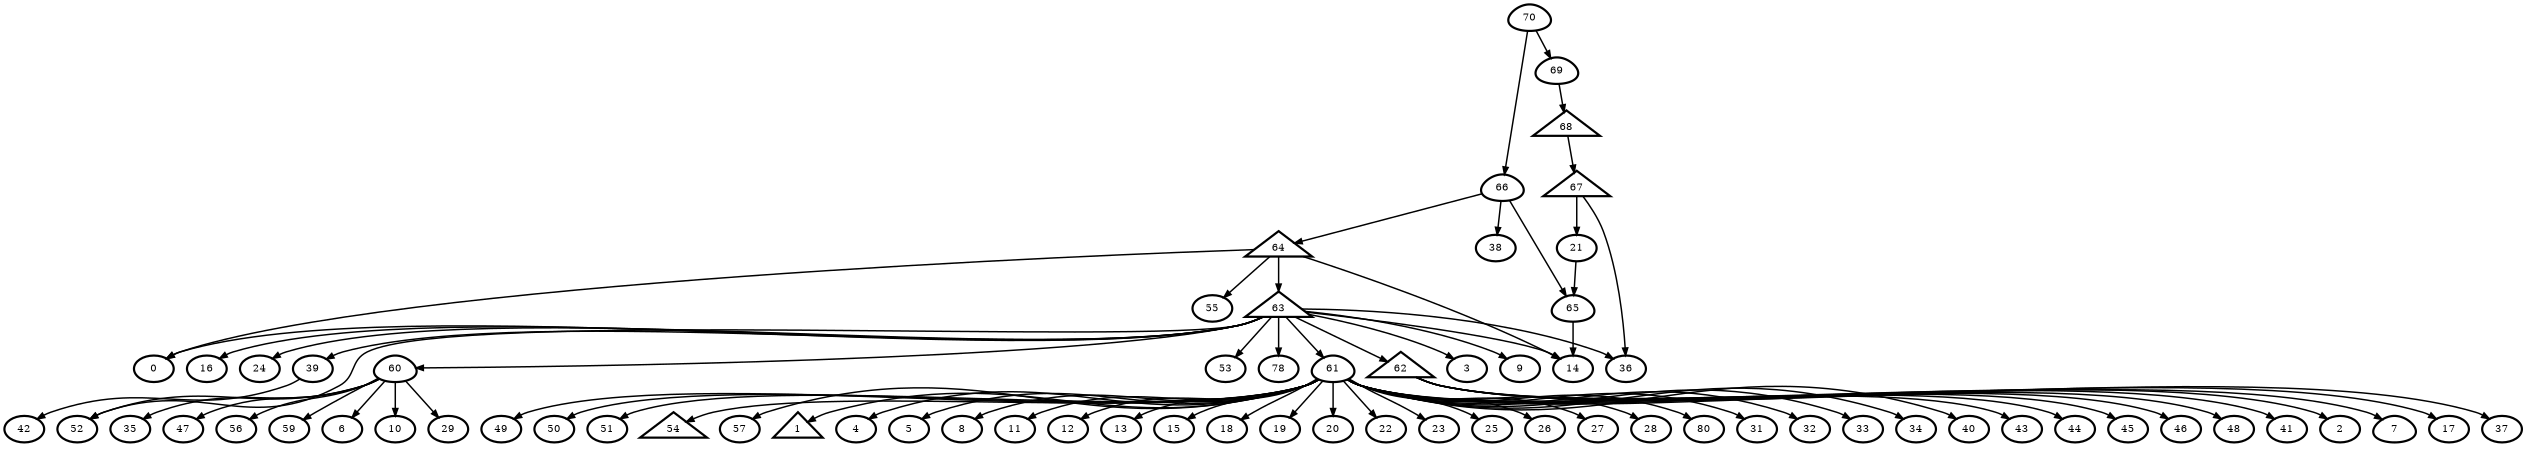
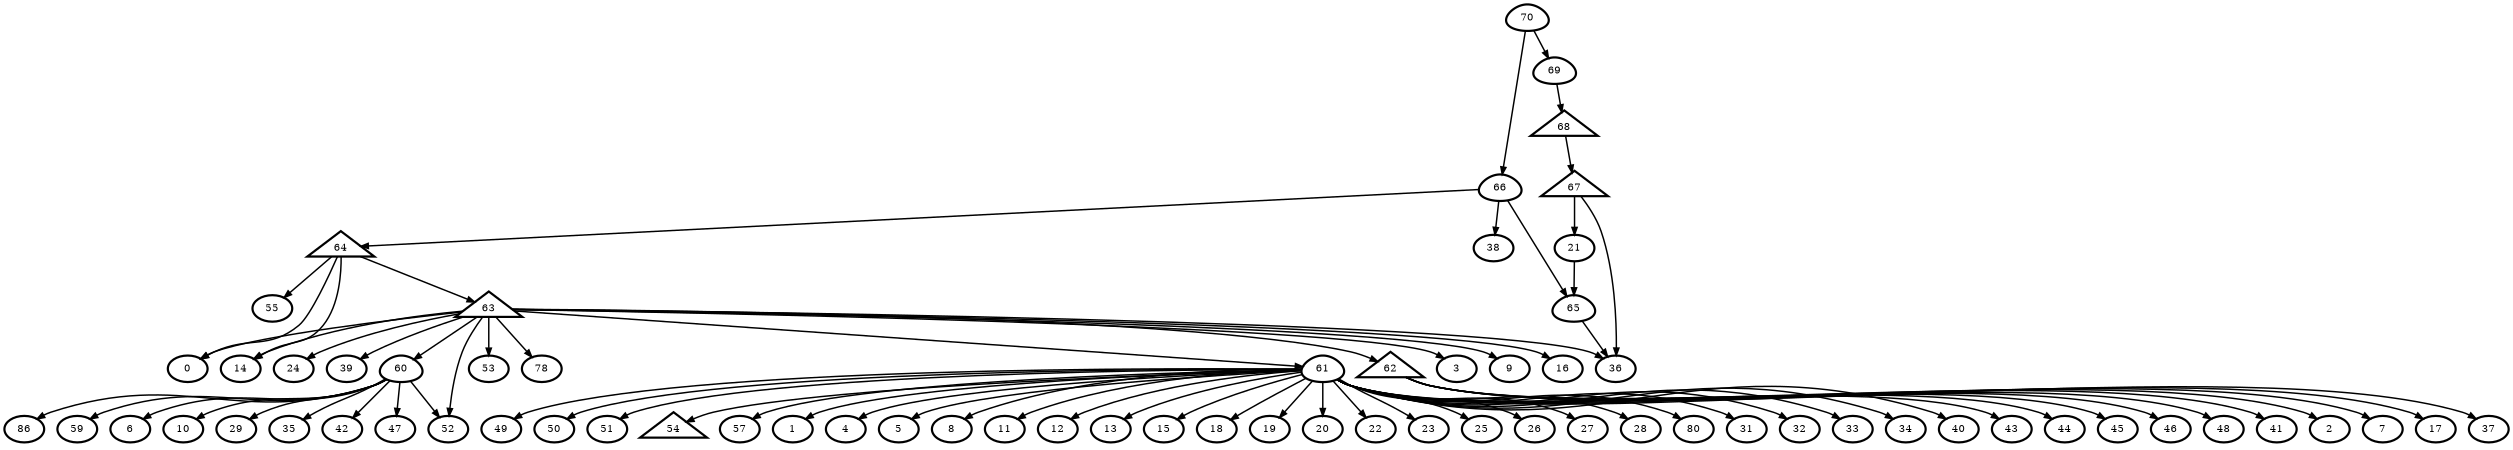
(1573, 335) -> (1593, 336)
(133, 398) -> (374, 397)
(236, 429) -> (24, 429)
(798, 429) -> (793, 429)
(2395, 429) -> (2383, 429)
